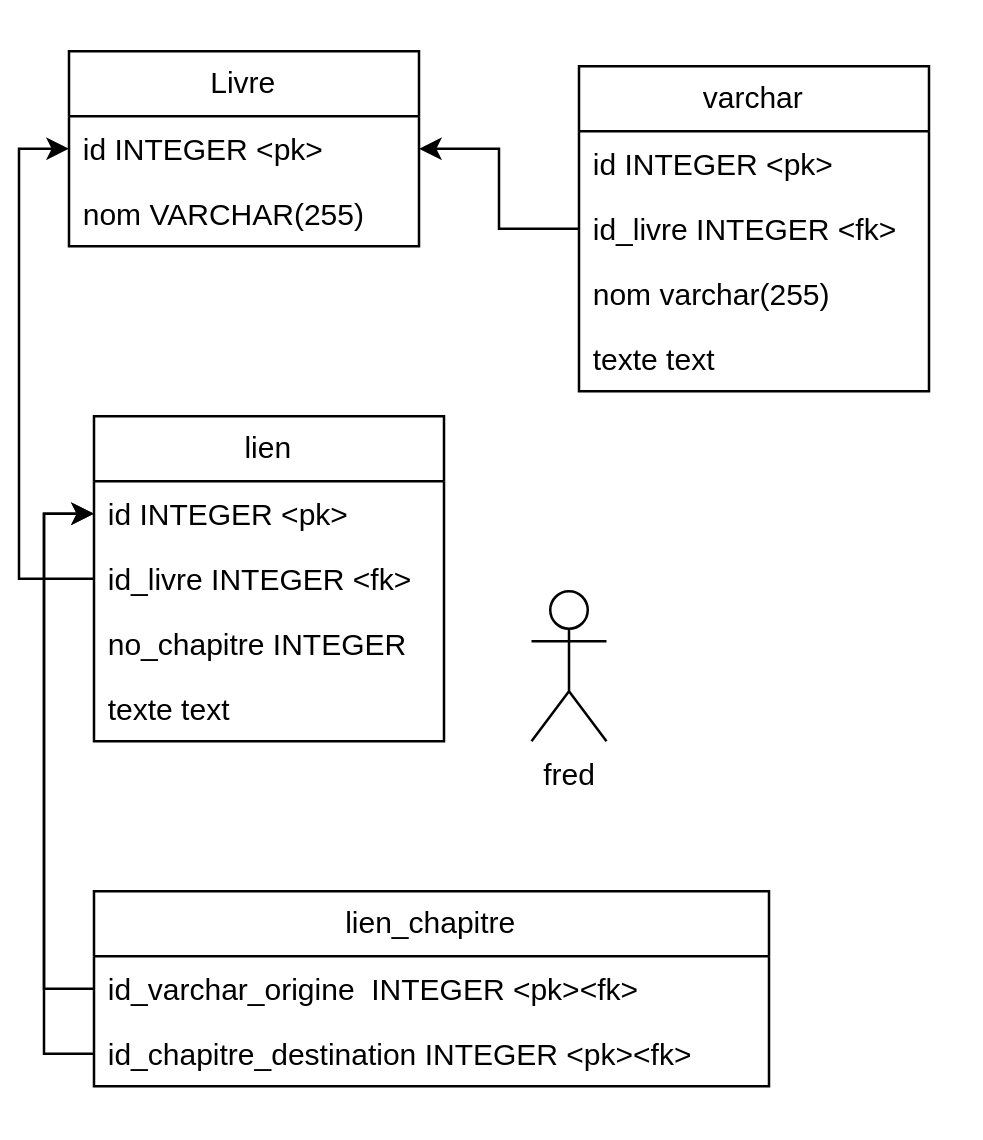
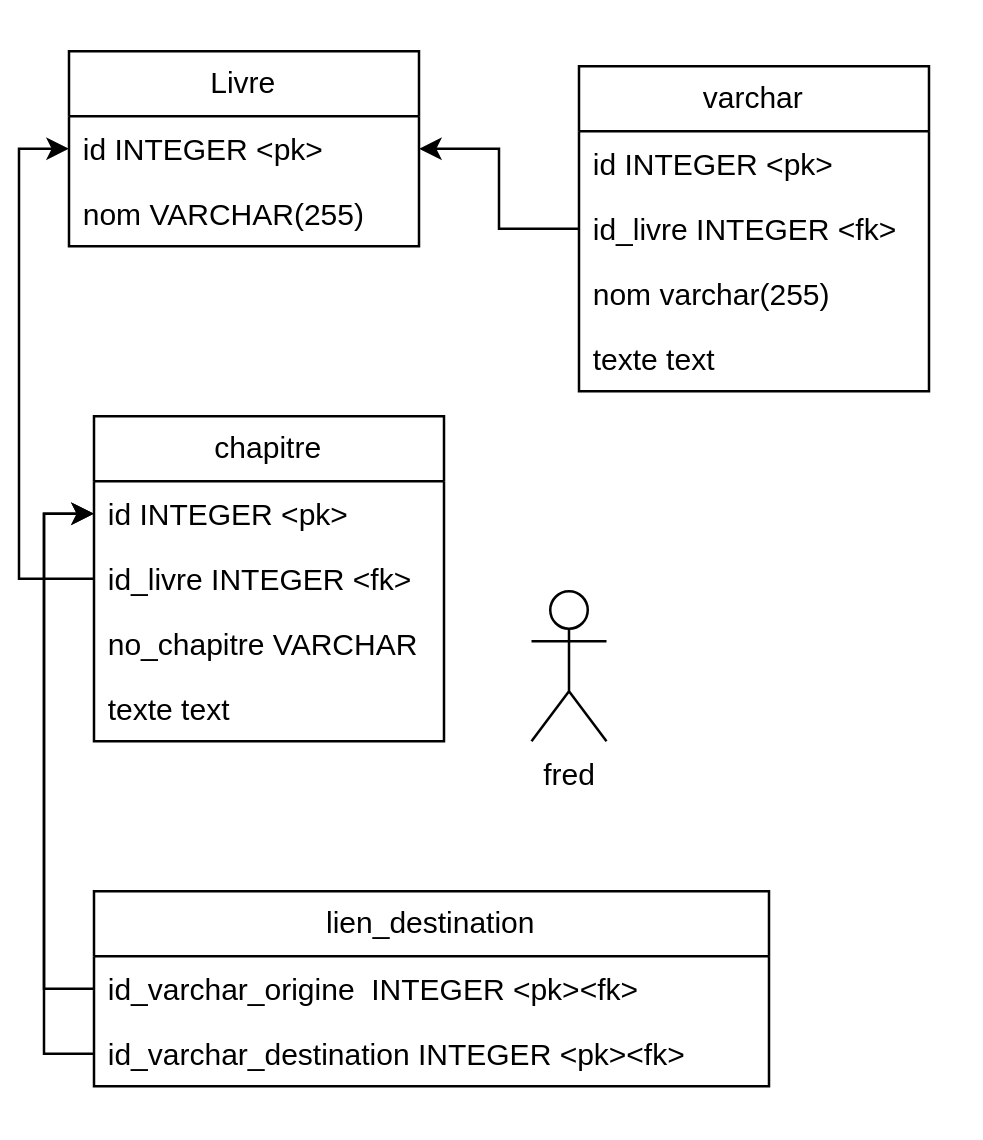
(269, 449) -> (269, 449)
(261, 647) -> (261, 647)
(431, 924) -> (431, 924)
(421, 1057) -> (417, 1057)
